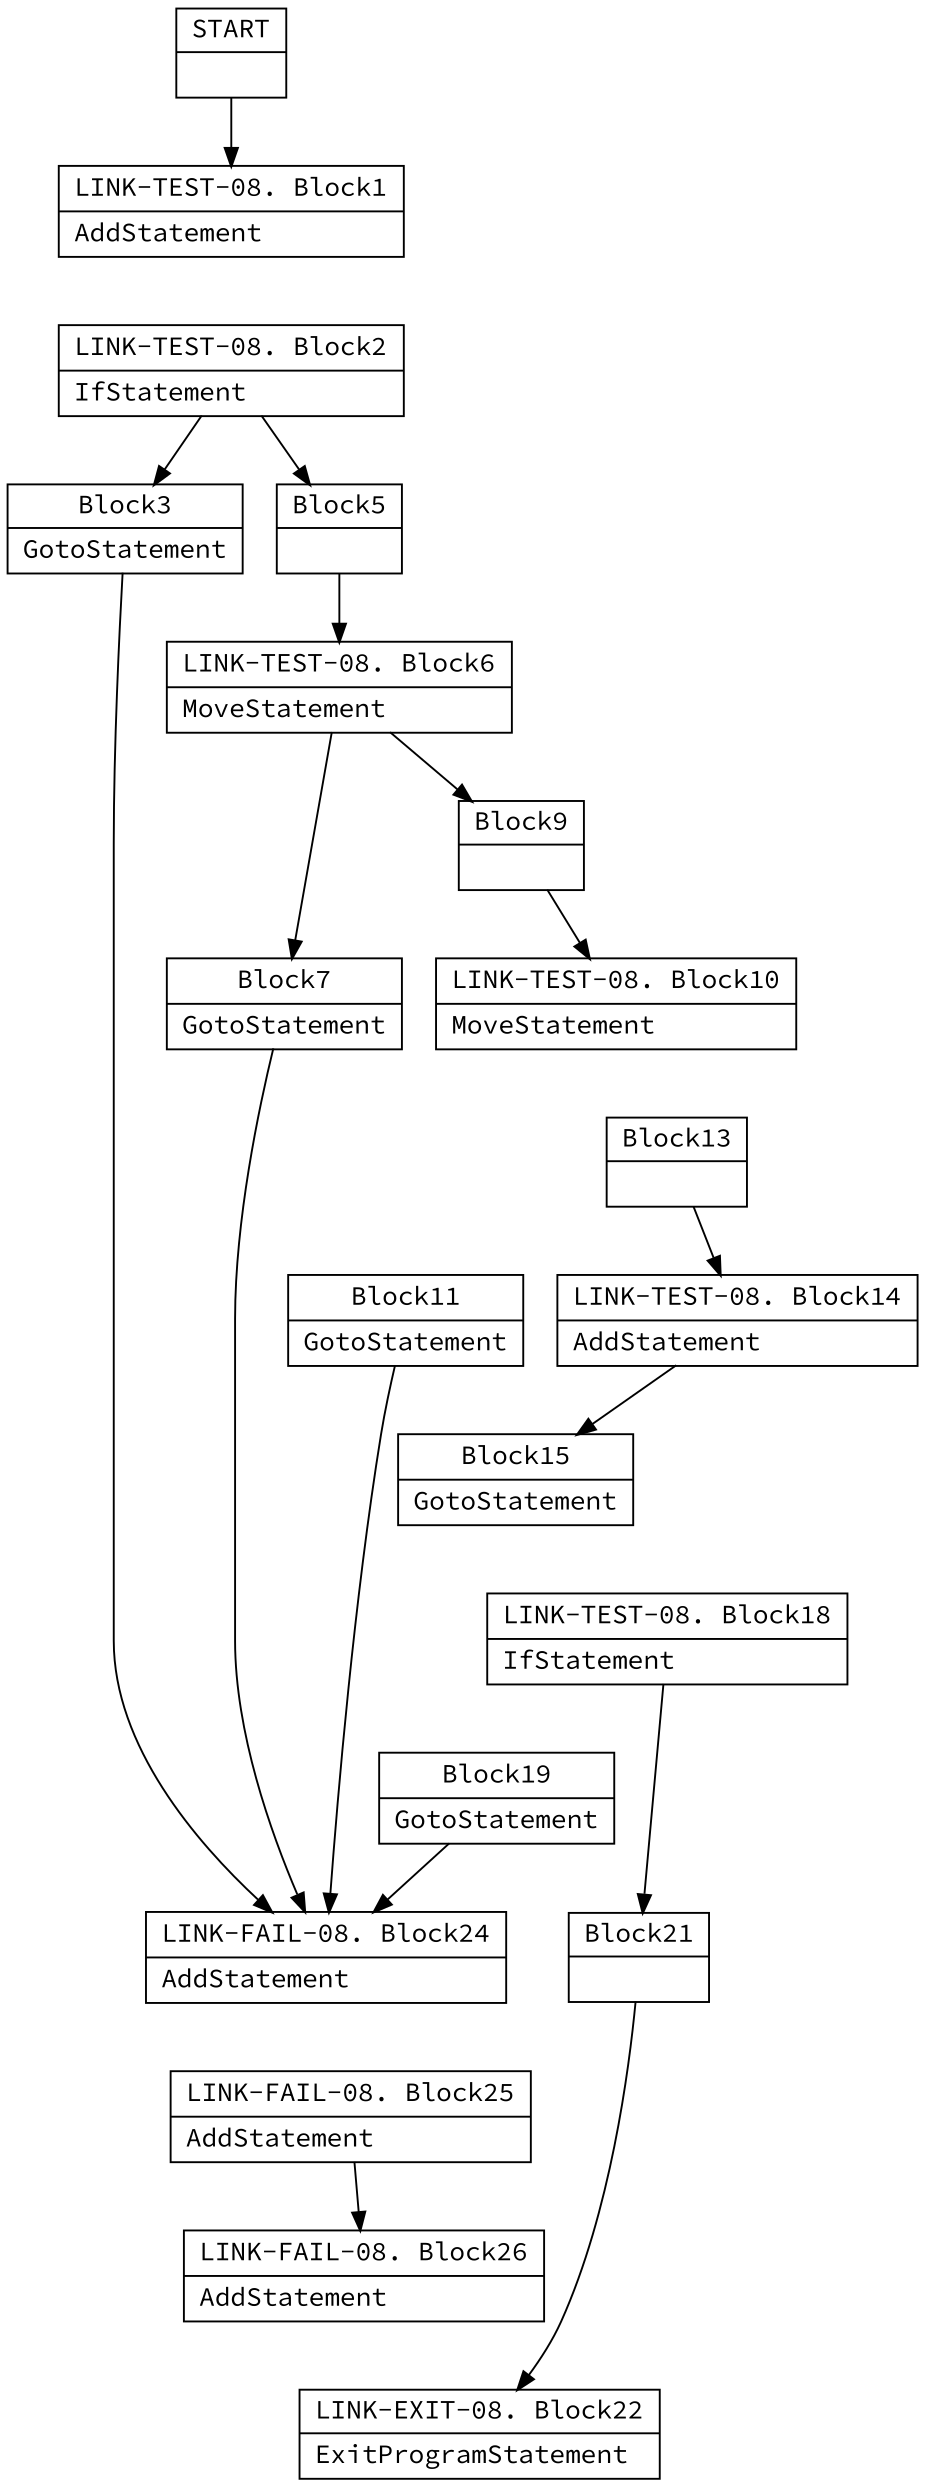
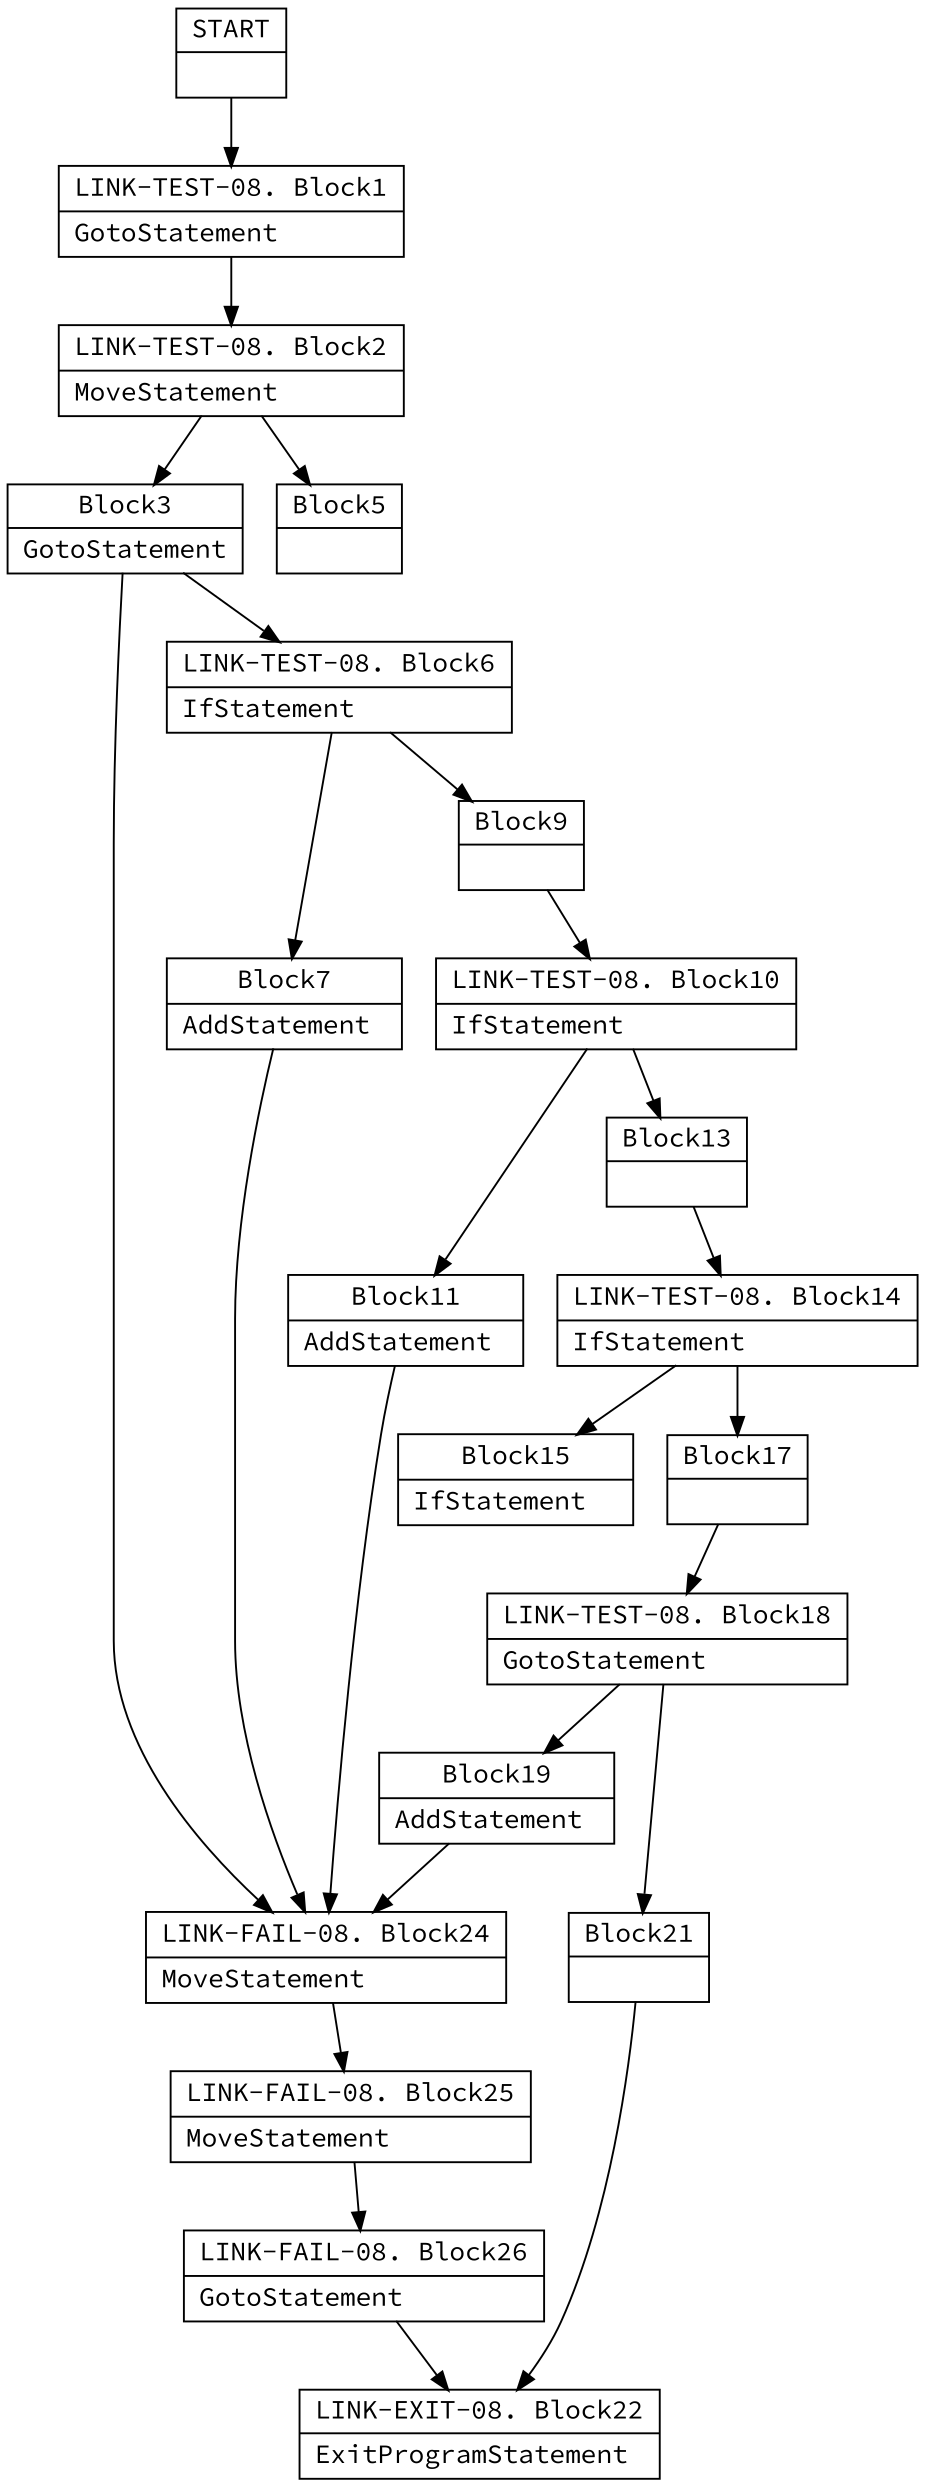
(169, 233) -> (176, 233)
none -> (231, 282)
(160, 392) -> (176, 392)
(339, 598) -> (223, 602)
(284, 709) -> (268, 709)
(284, 1026) -> (277, 1026)
(554, 1026) -> (537, 1026)
none -> (643, 1075)
none -> (516, 1154)
(406, 1342) -> (398, 1342)
(667, 1342) -> (659, 1342)
none -> (737, 1480)
(516, 1502) -> (500, 1502)
(589, 1661) -> (605, 1661)
none -> (589, 1712)
(497, 1820) -> (489, 1820)
(256, 1979) -> (264, 1979)
none -> (337, 2028)
(281, 2138) -> (288, 2138)
(294, 2298) -> (301, 2298)
none -> (417, 2348)
